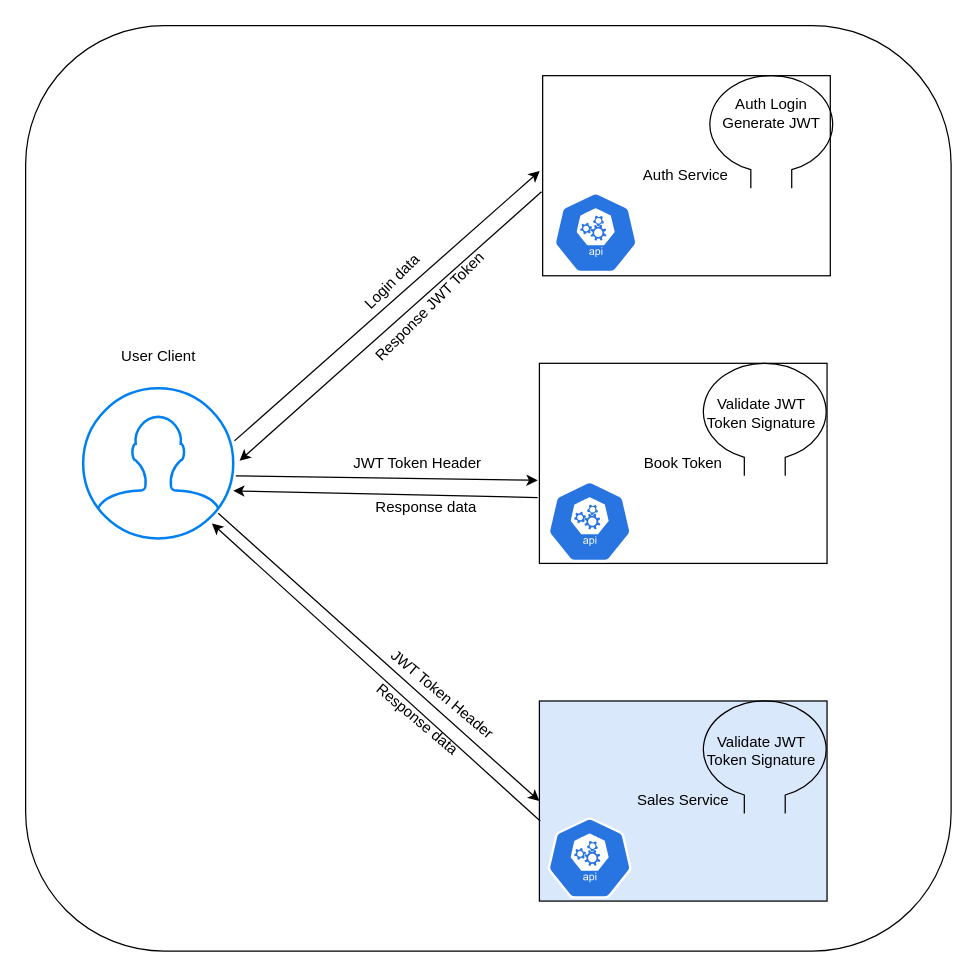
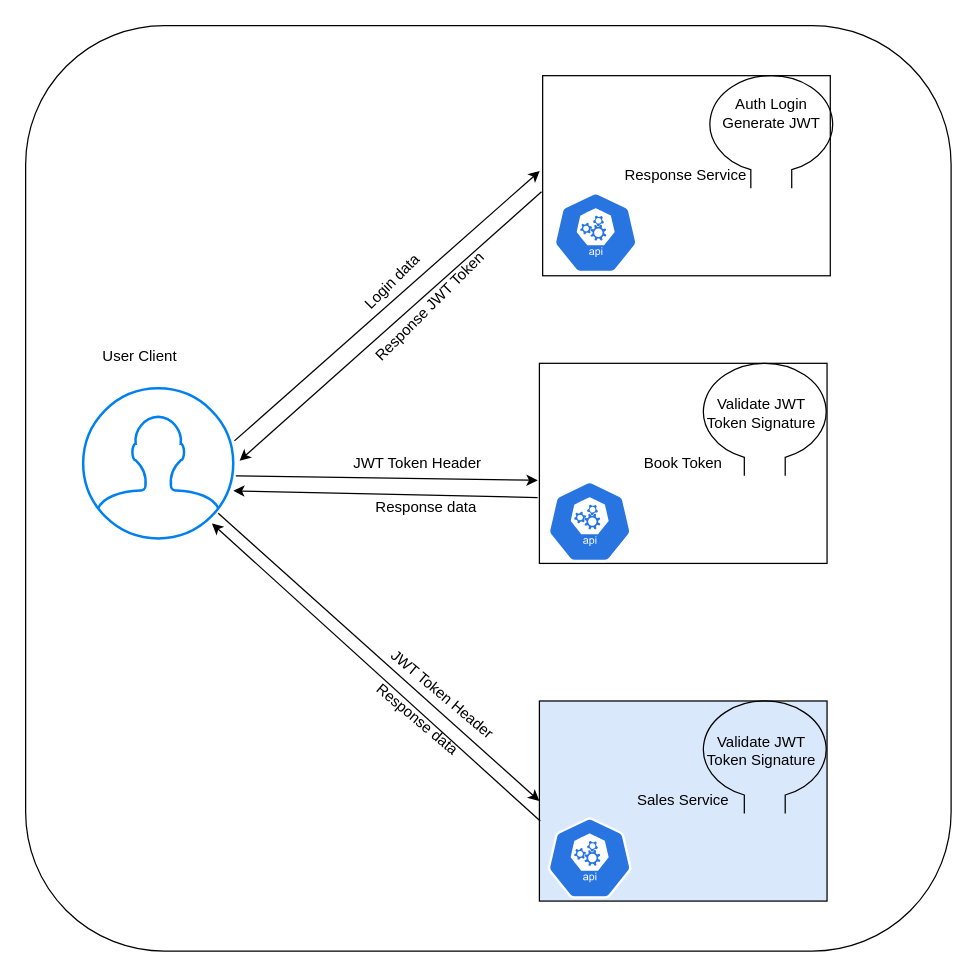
(686, 176) -> (686, 176)
(158, 357) -> (139, 357)
